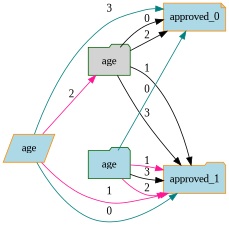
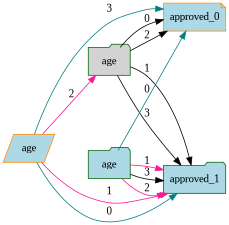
(195, 179) -> (195, 179)
